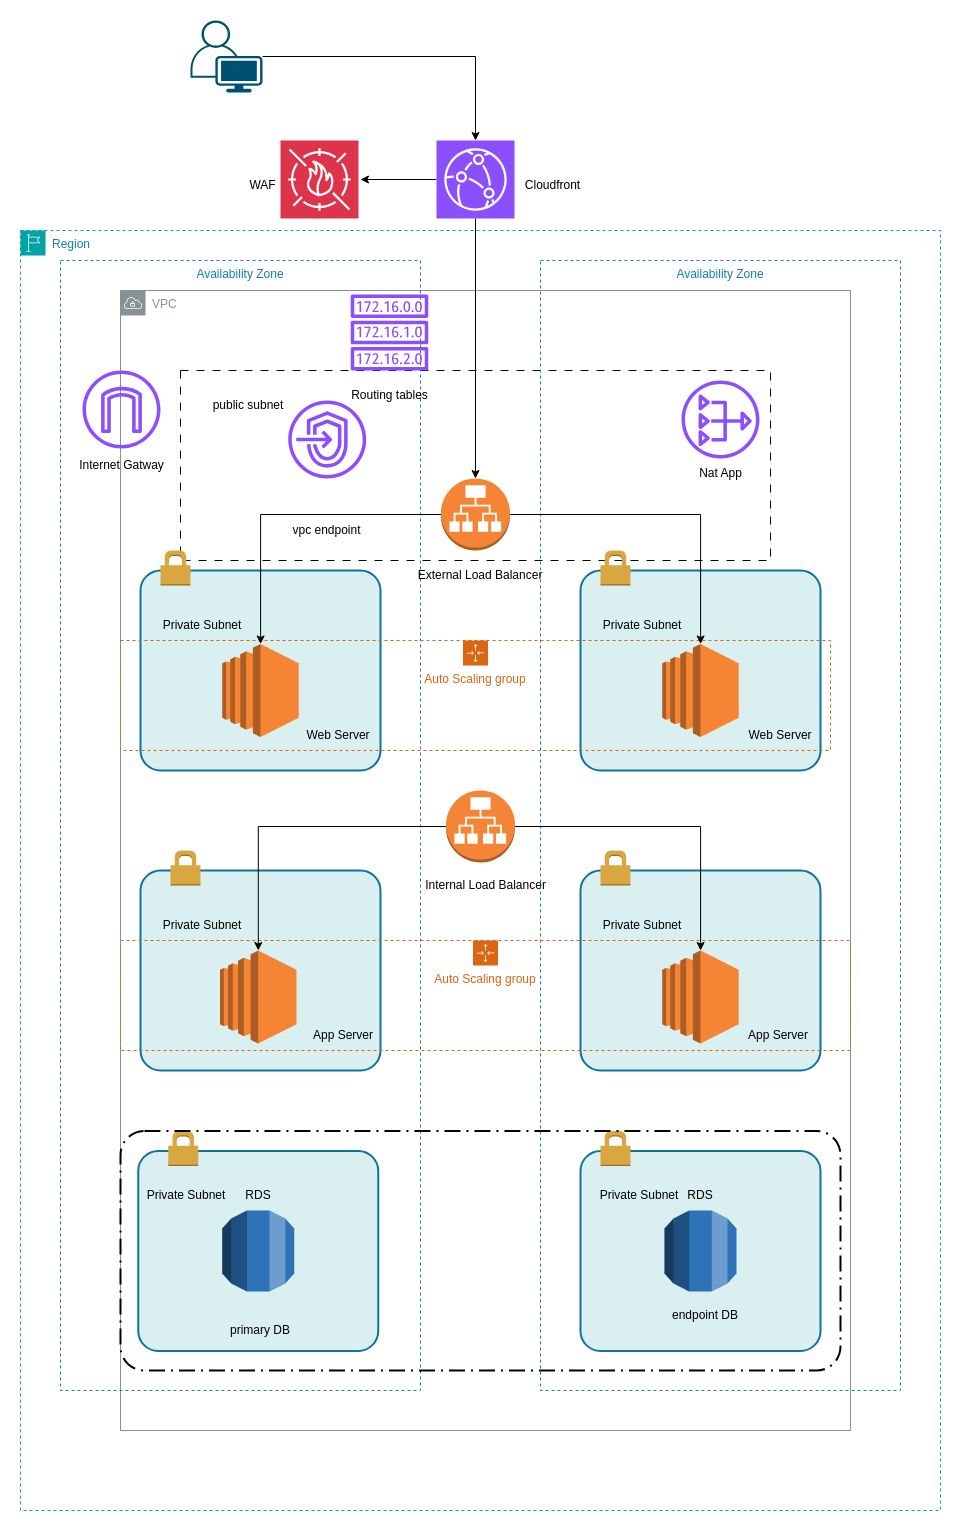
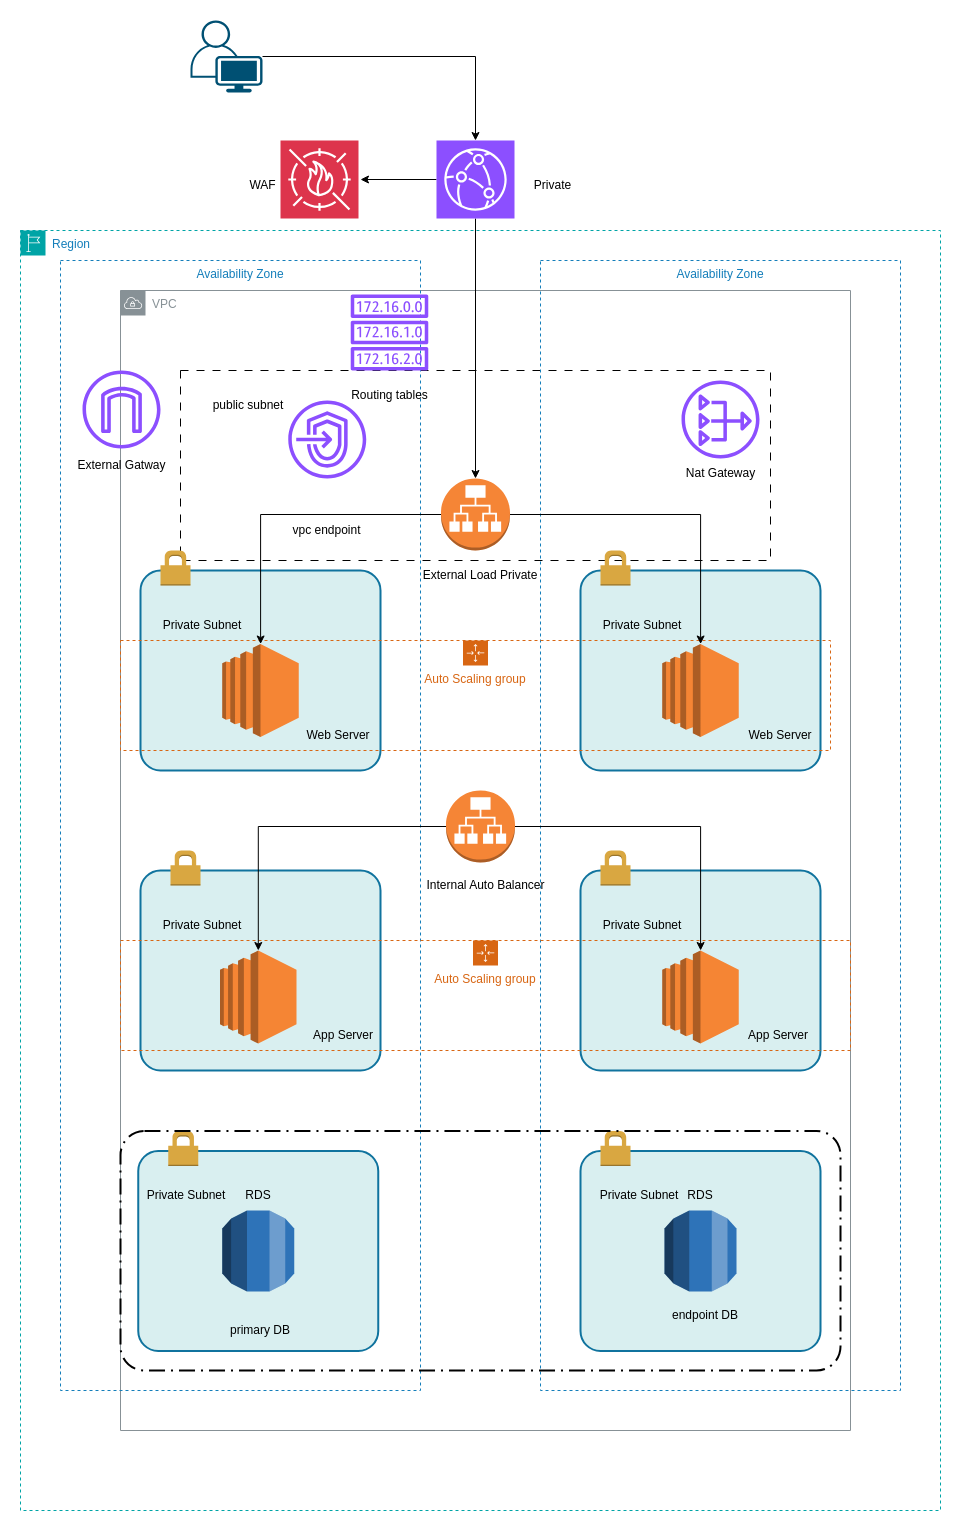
(553, 186) -> (553, 186)
(122, 466) -> (122, 466)
(721, 474) -> (721, 474)
(481, 576) -> (481, 576)
(486, 886) -> (486, 886)
